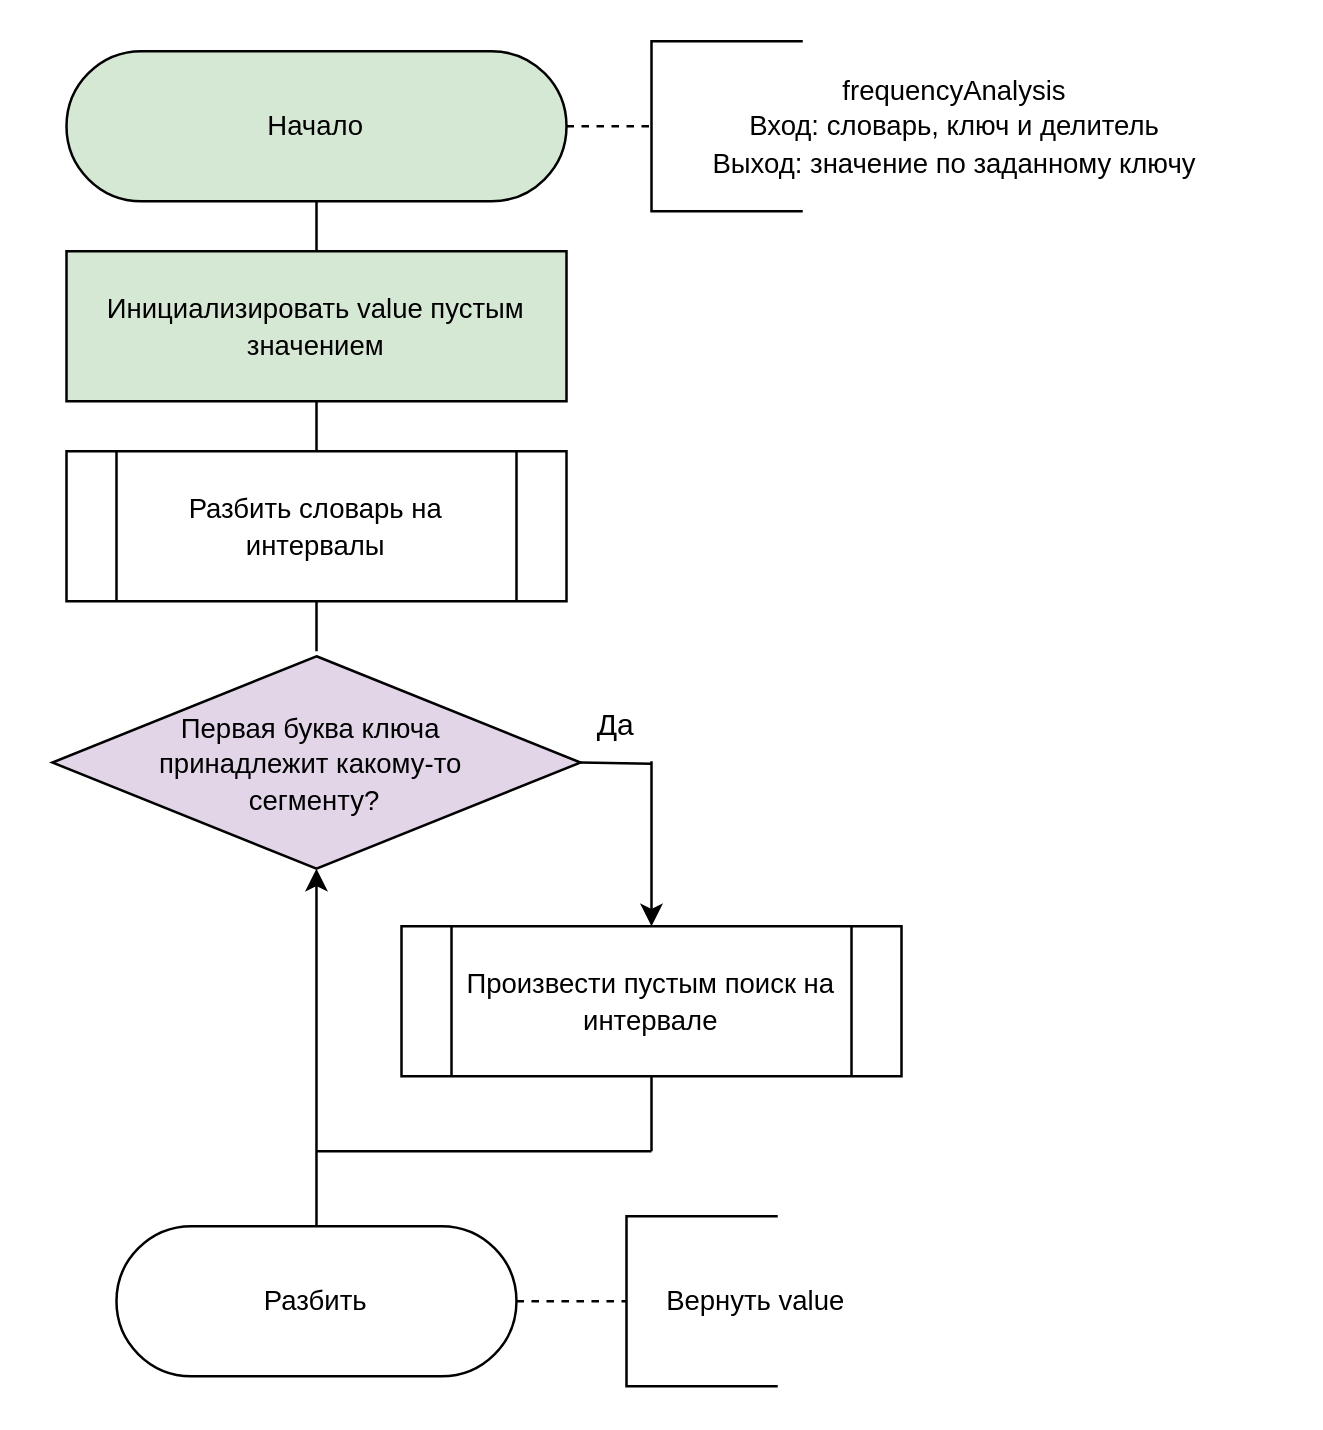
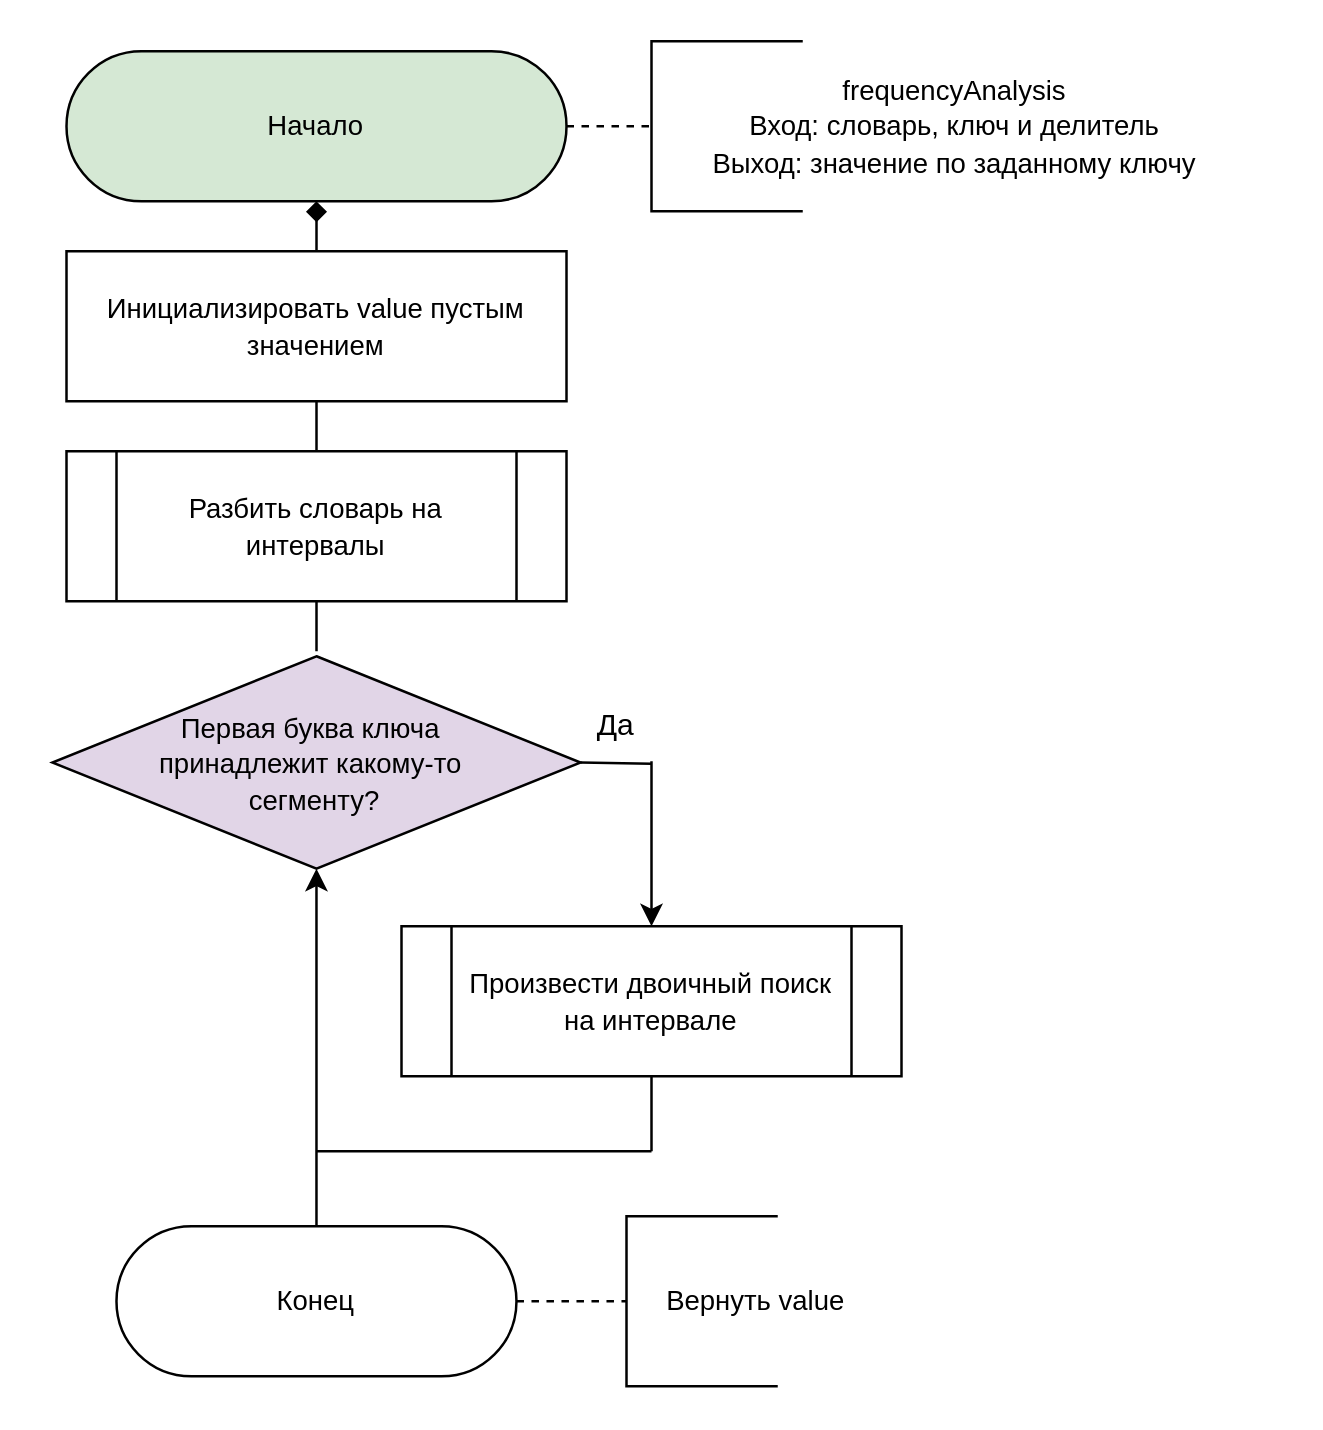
(316, 211) -> (316, 221)
(316, 326) -> (316, 326)
(651, 1001) -> (651, 1001)
(316, 1301) -> (316, 1301)
